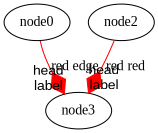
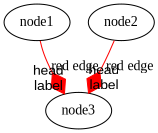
(37, 22) -> (37, 22)
(126, 67) -> (130, 67)
